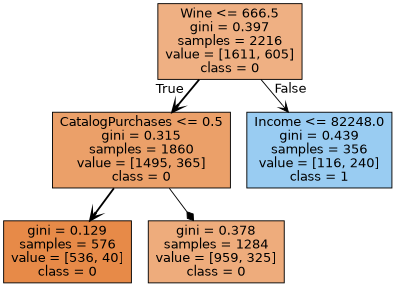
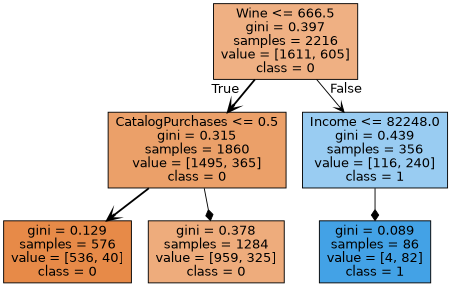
none -> (375, 252)
